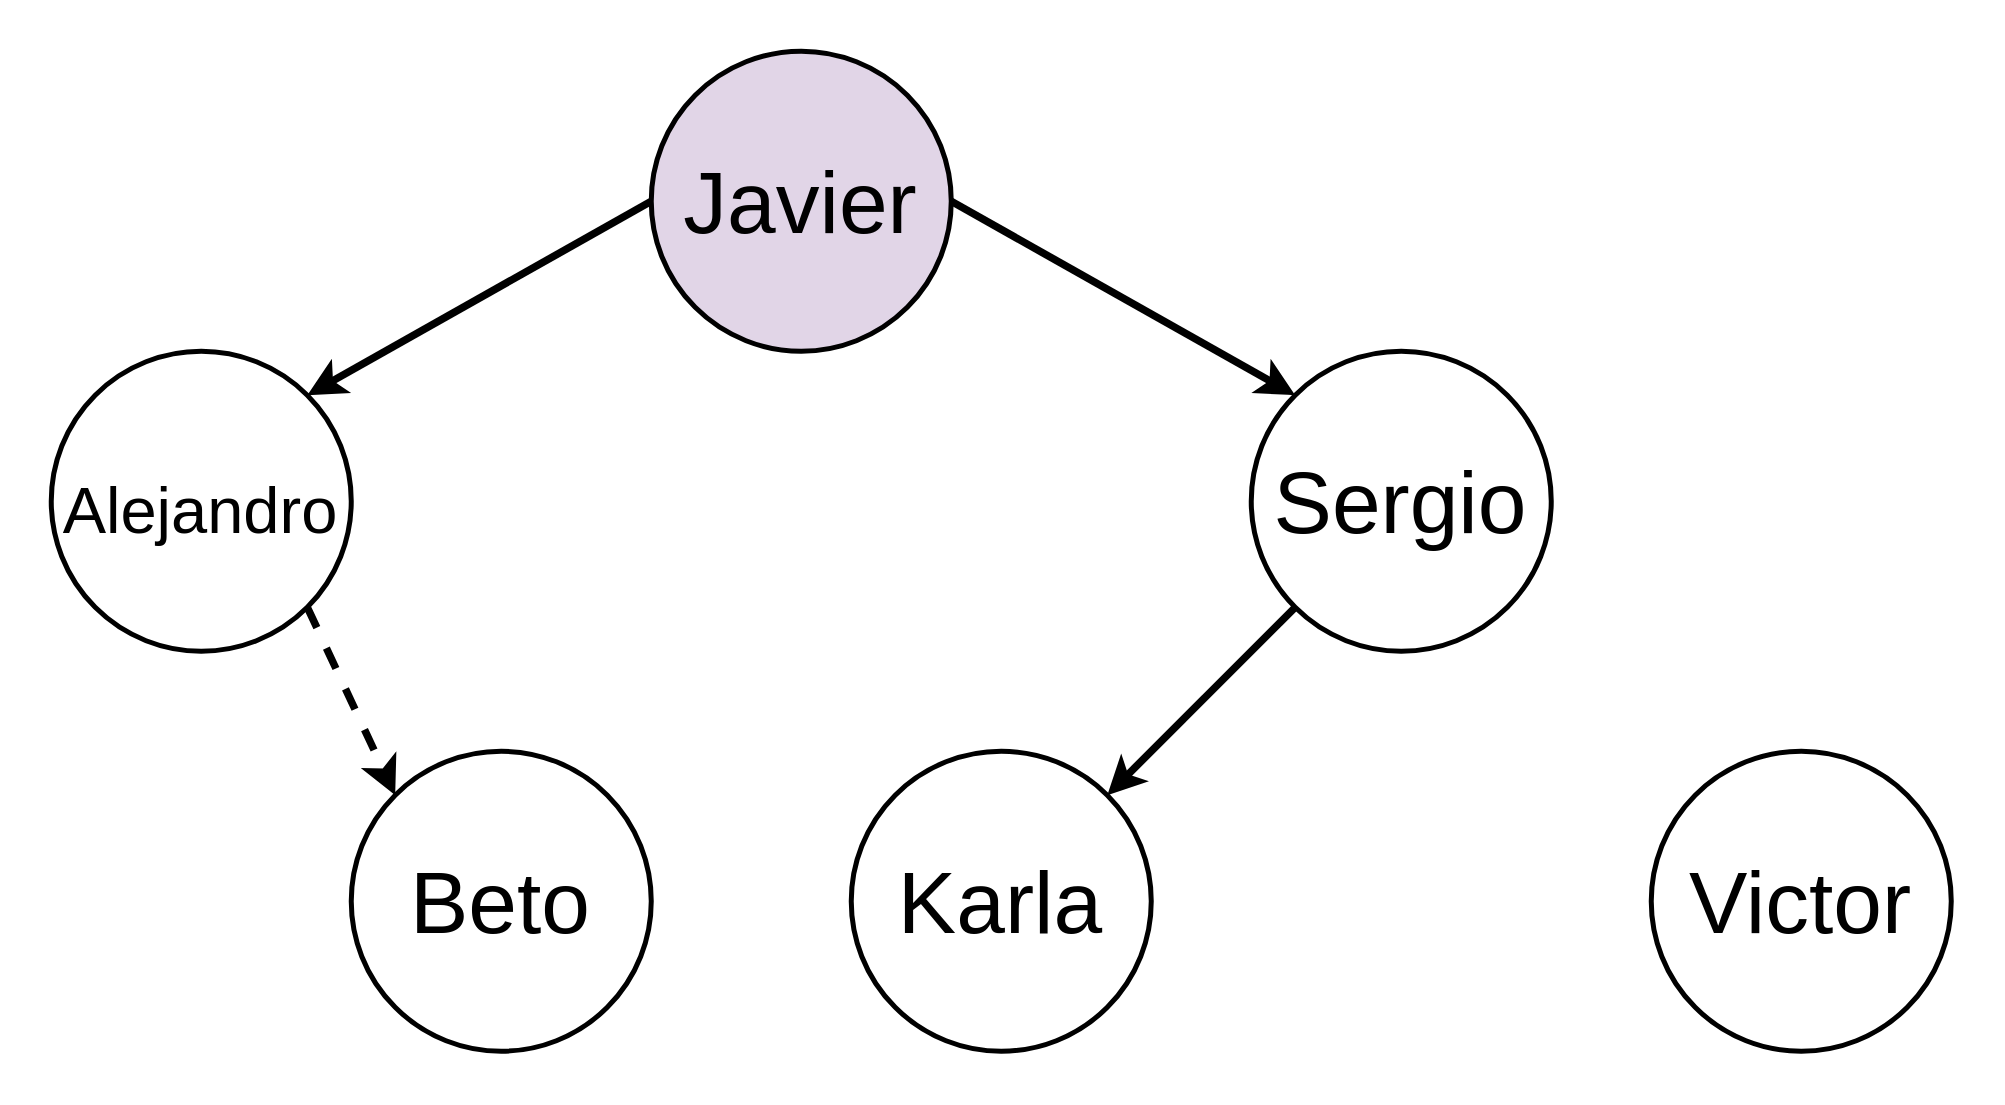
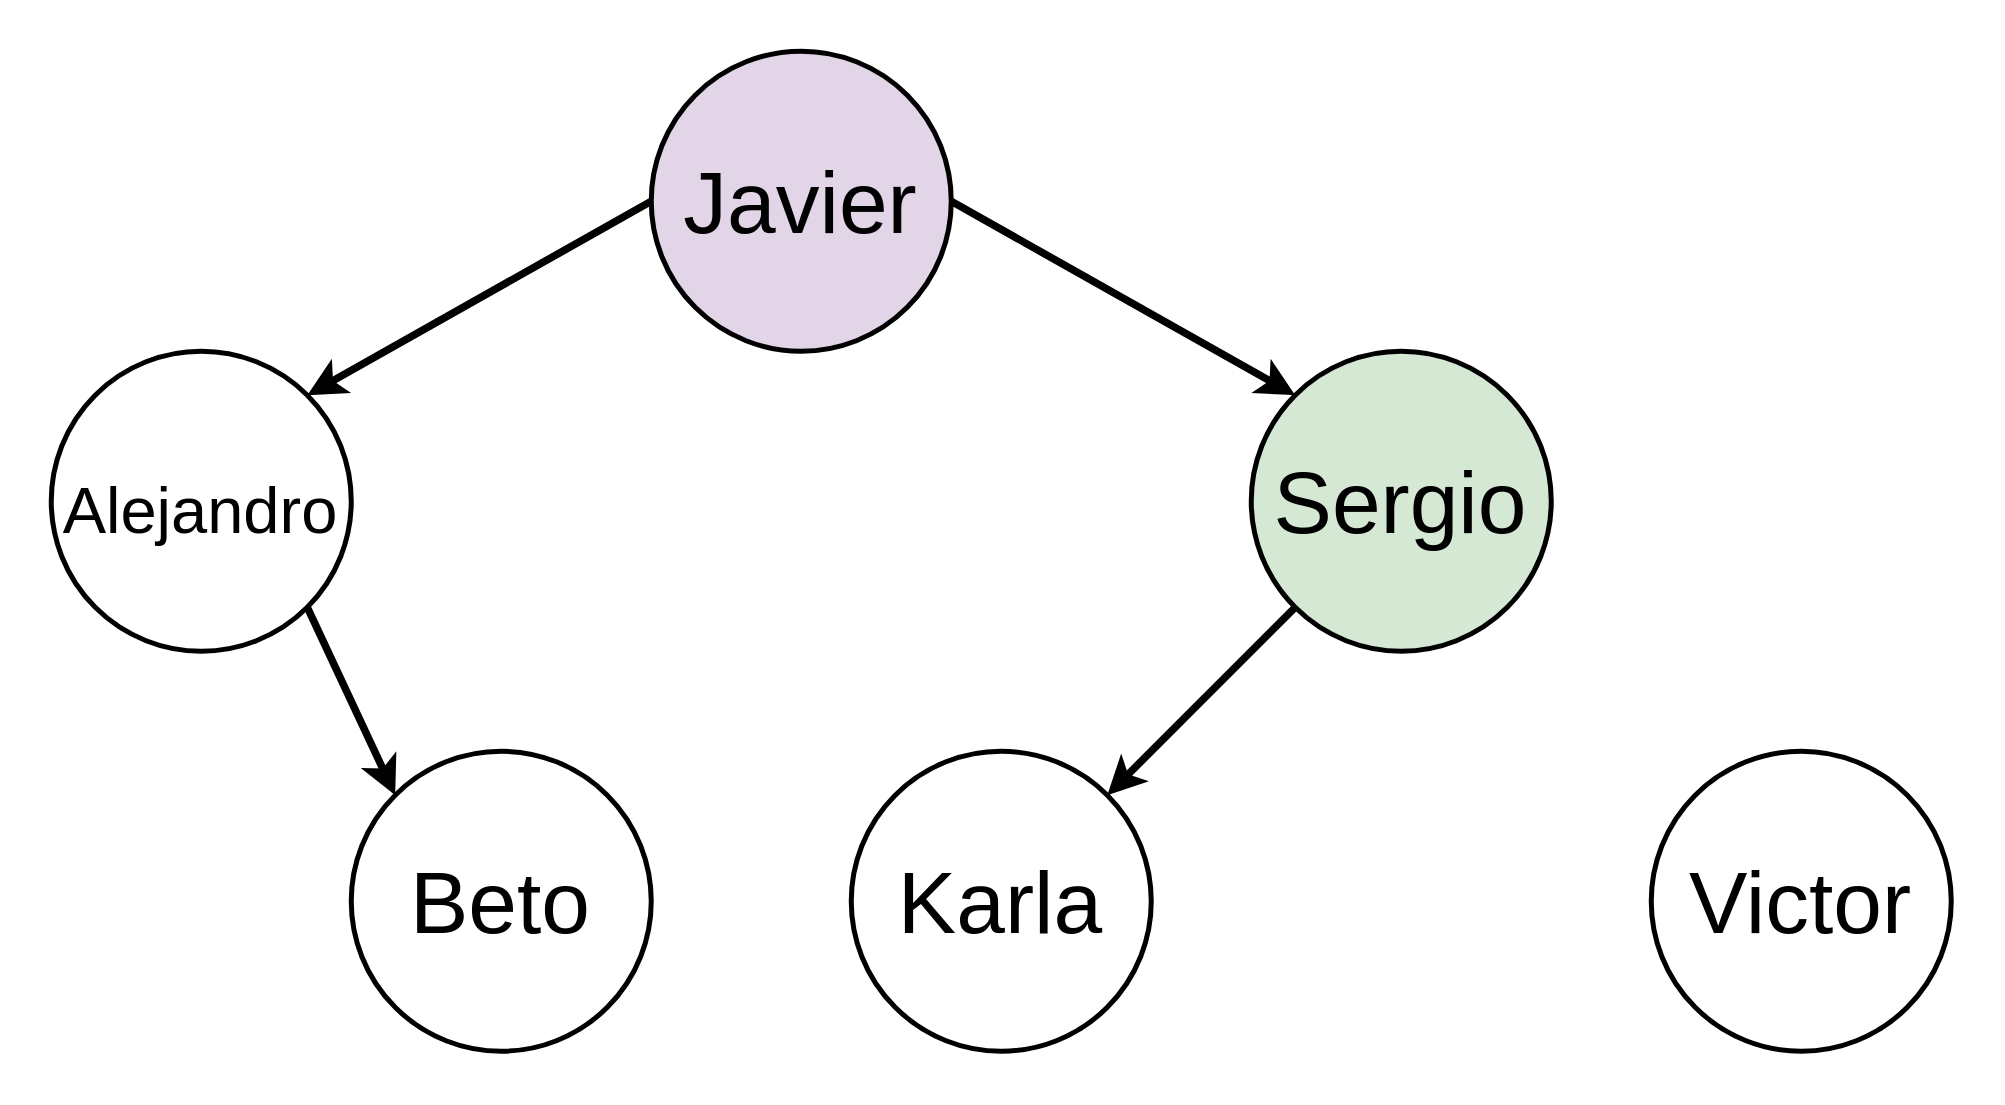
(1401, 501) -> (1401, 501)
(321, 637) -> (321, 637)
